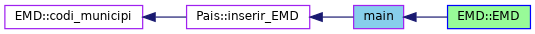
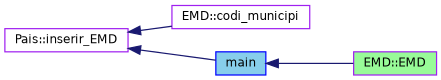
(171, 17) -> (156, 28)
(379, 17) -> (241, 63)
(489, 17) -> (395, 63)
